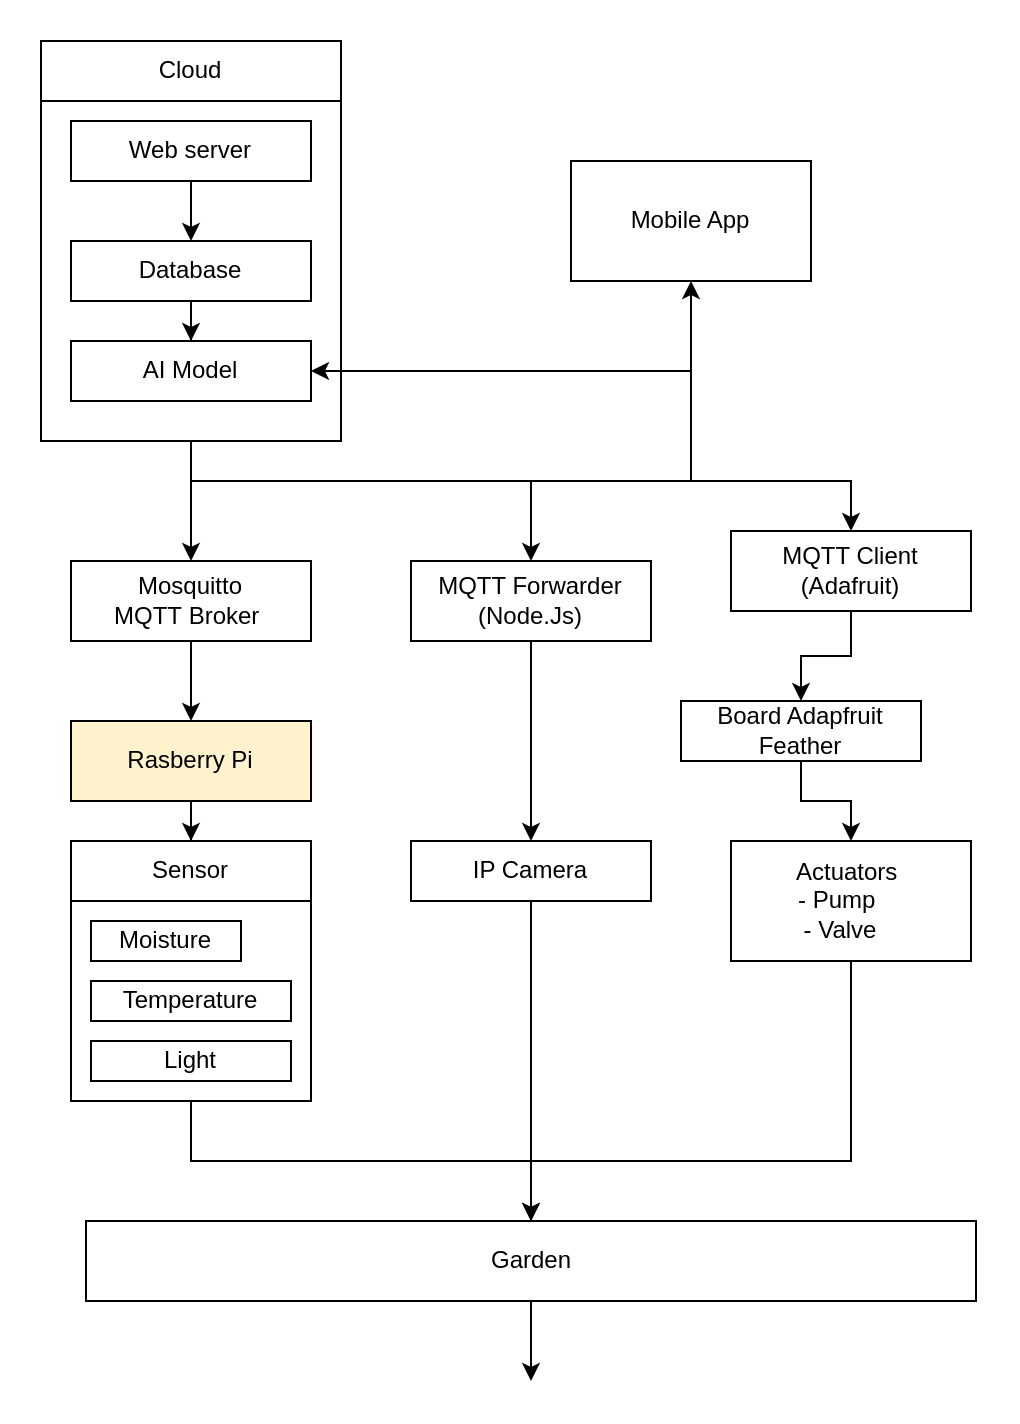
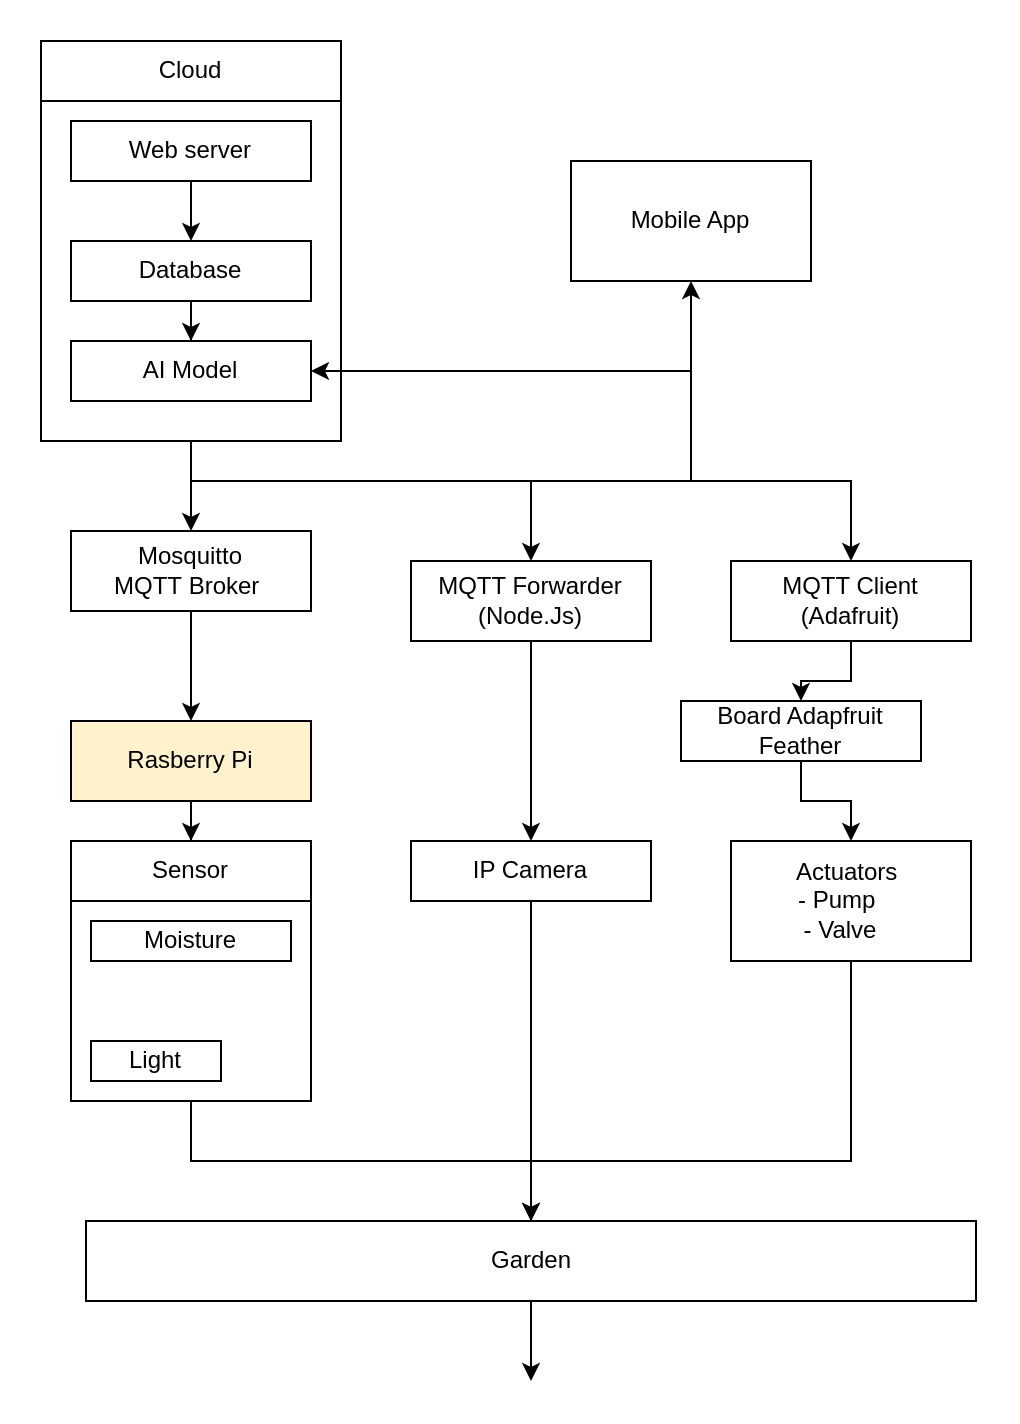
(851, 571) -> (851, 601)
(191, 601) -> (191, 571)
(166, 941) -> (191, 941)
(191, 1001) -> none
(191, 1061) -> (156, 1061)
